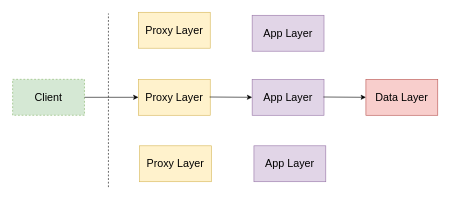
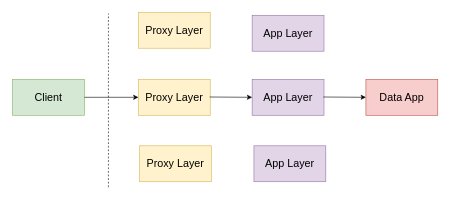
(48, 98) -> (48, 98)
(402, 98) -> (402, 98)
